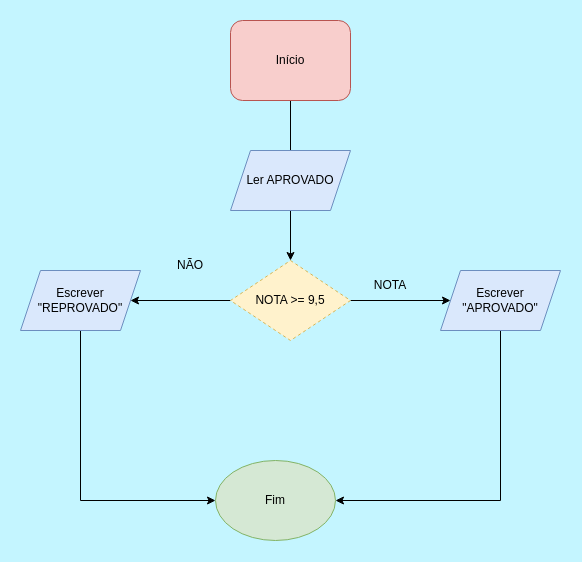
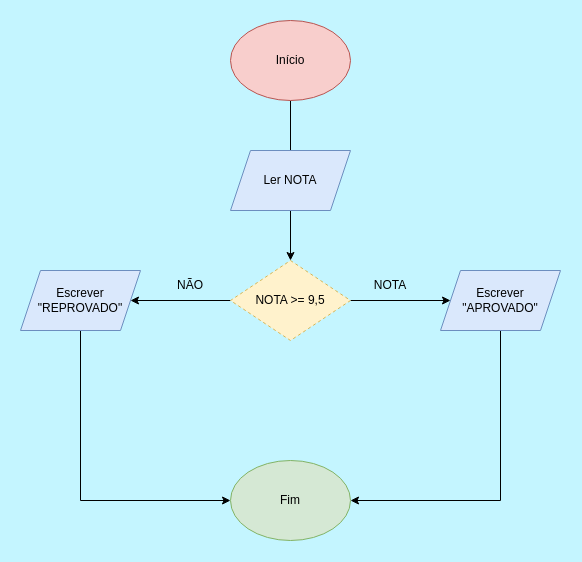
(291, 61) -> (291, 61)
(291, 181) -> (291, 181)
(191, 266) -> (191, 286)
(276, 501) -> (291, 501)
